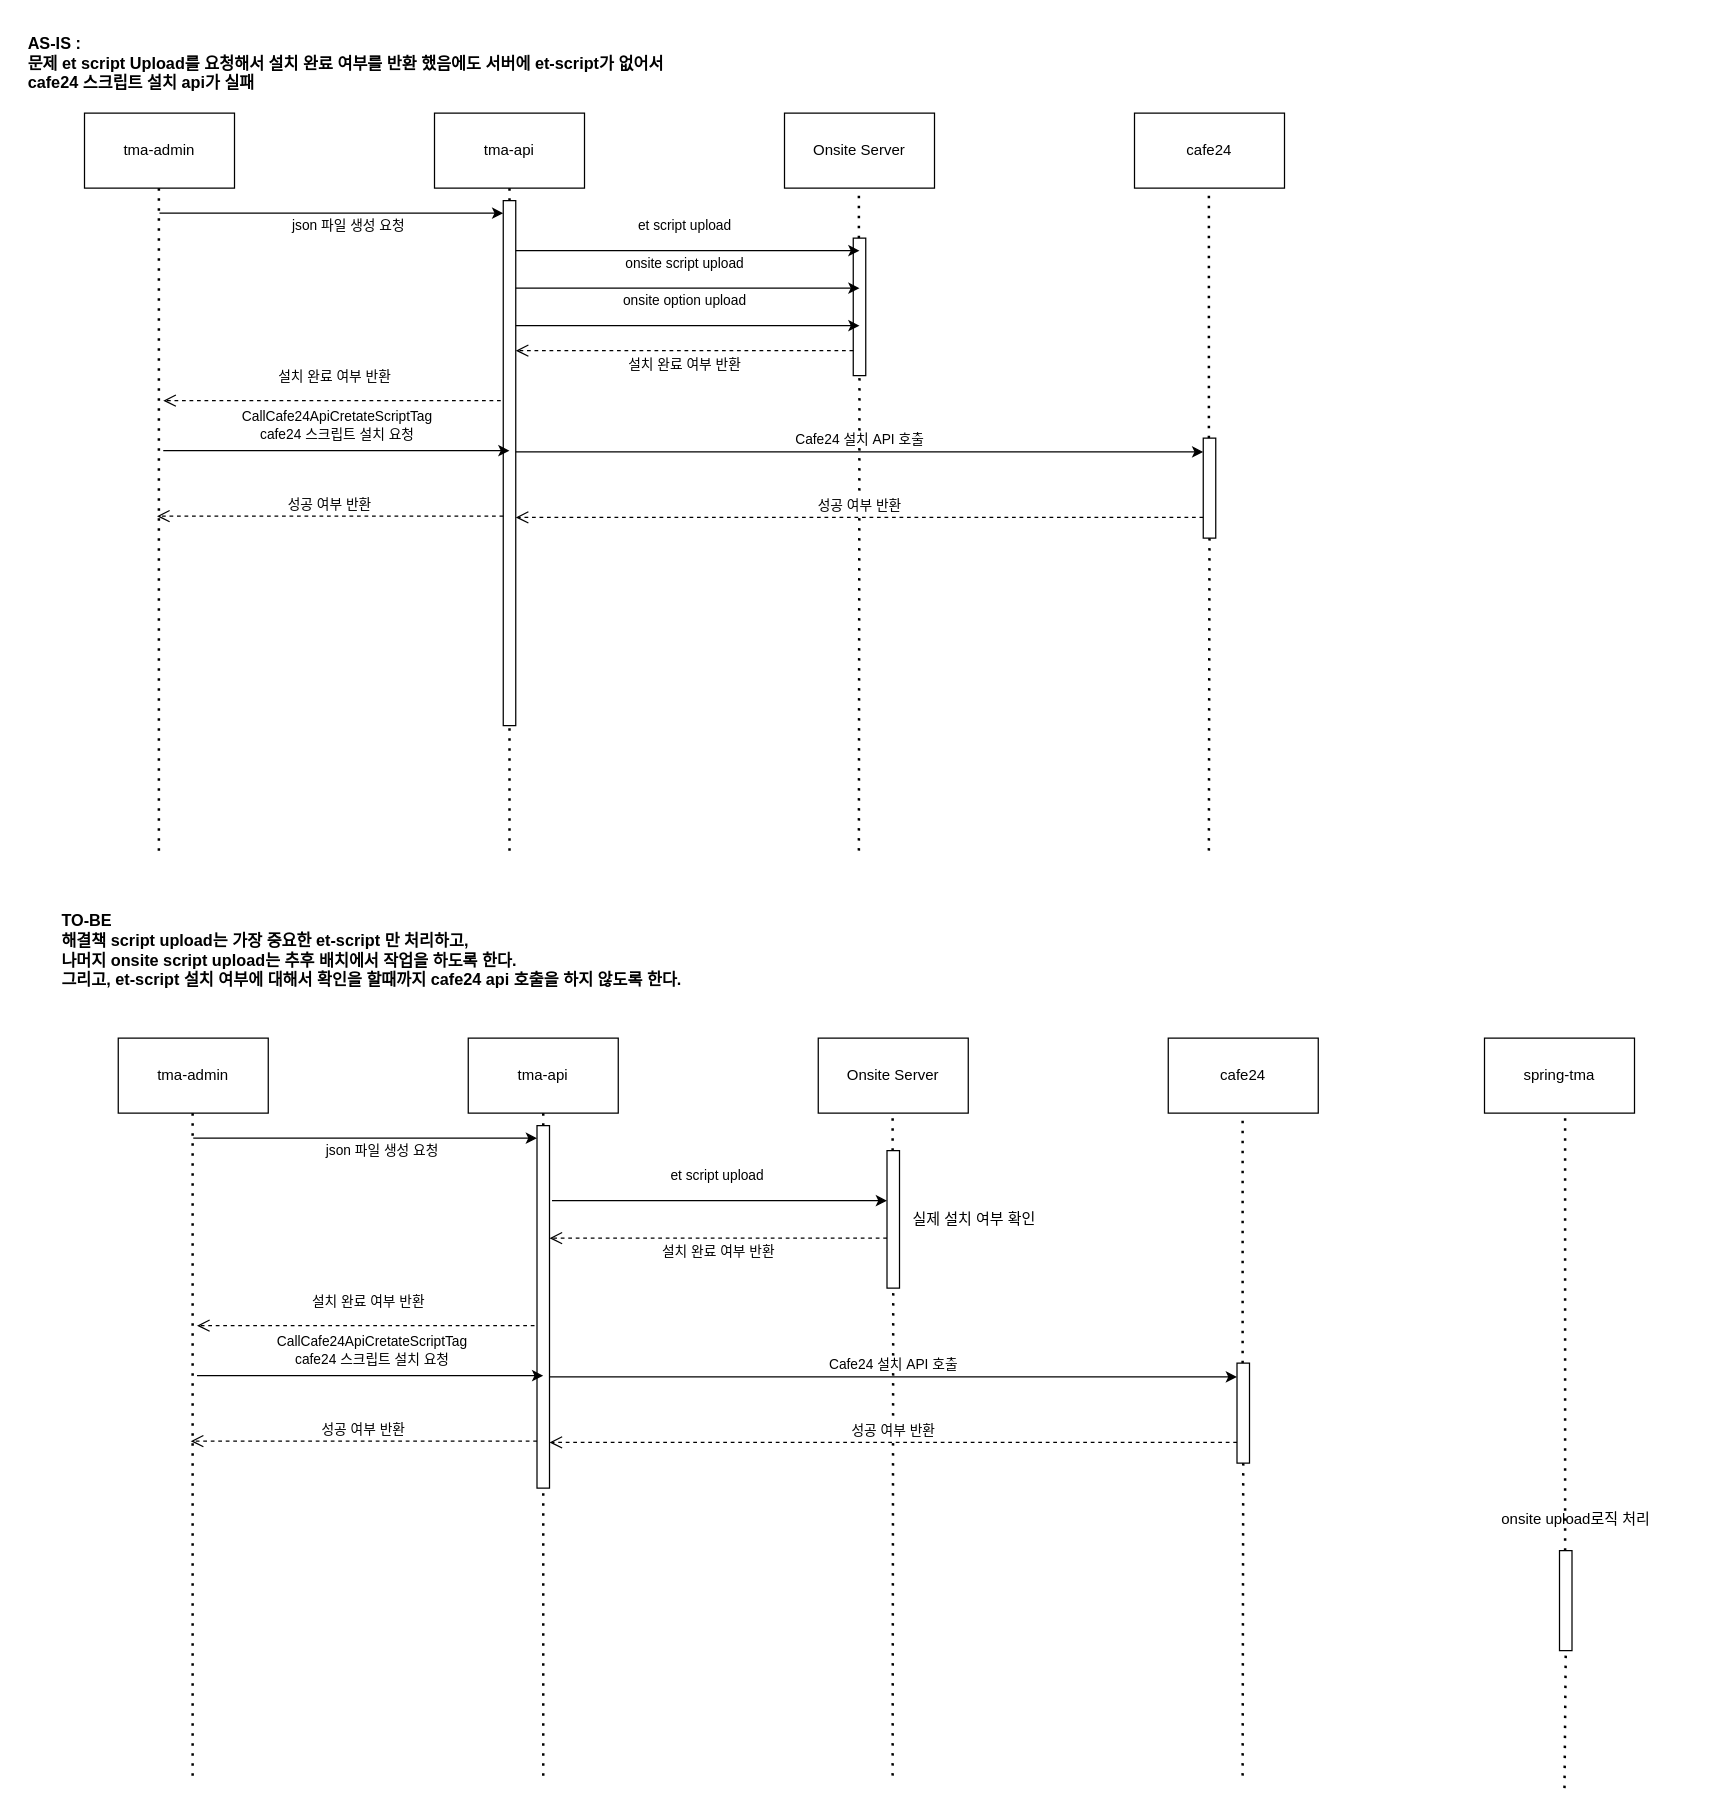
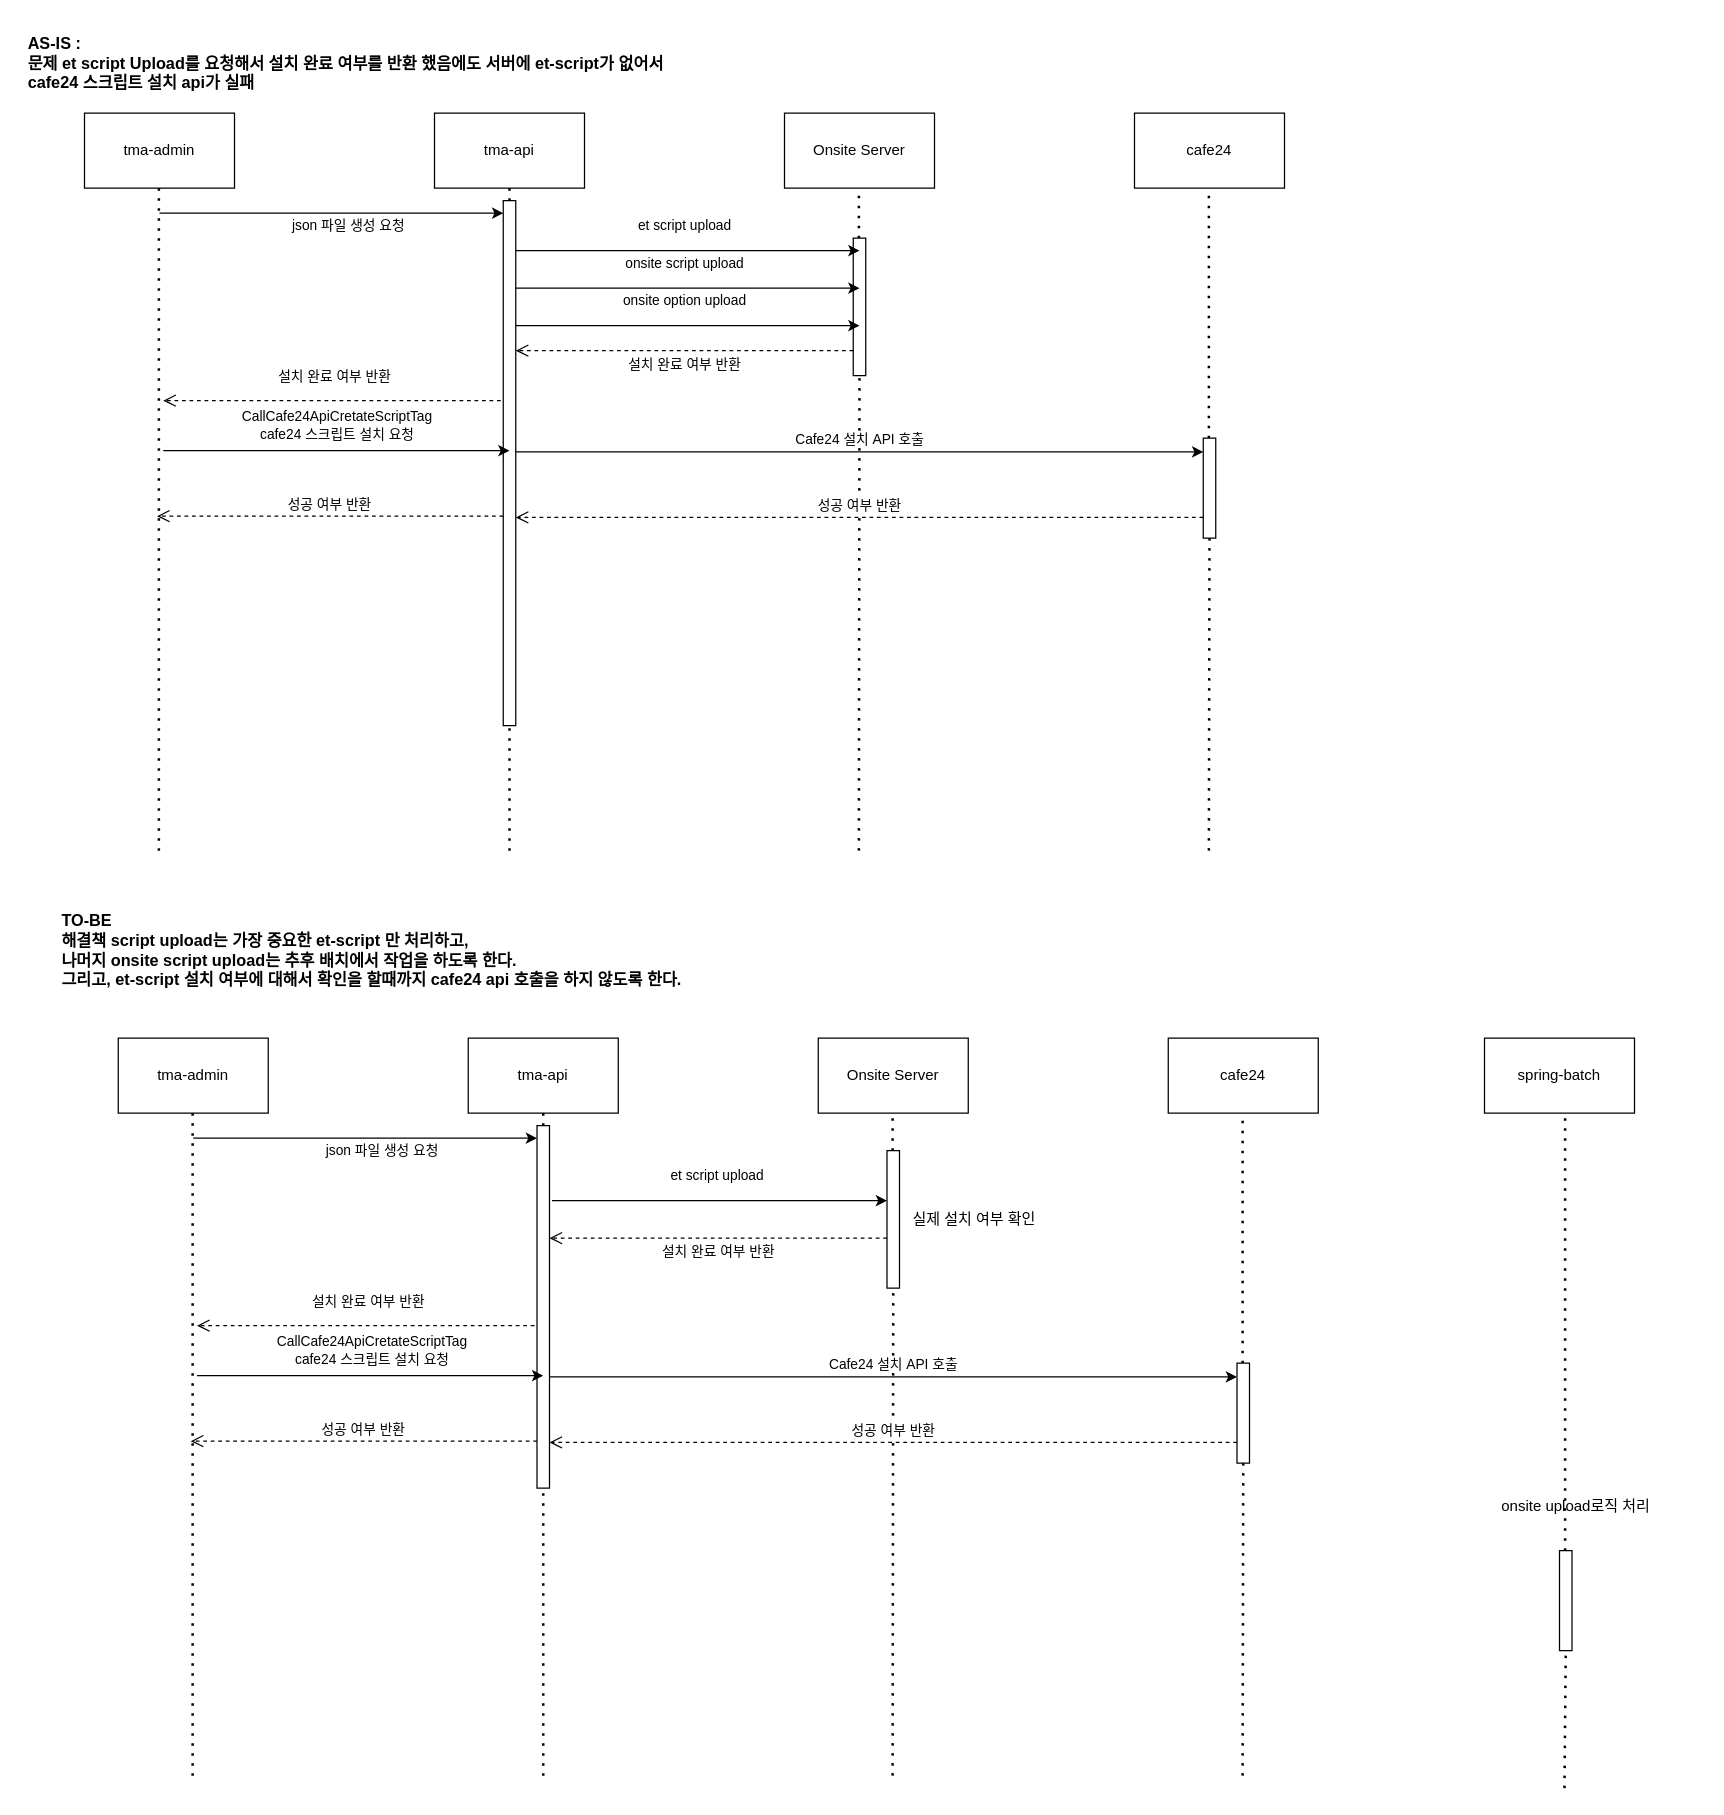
(1559, 1076) -> (1559, 1076)
(1578, 1519) -> (1578, 1507)
